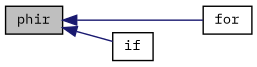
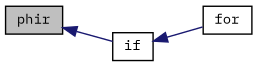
(140, 20) -> (185, 32)
